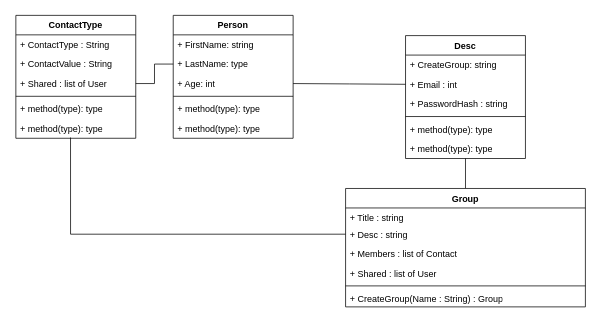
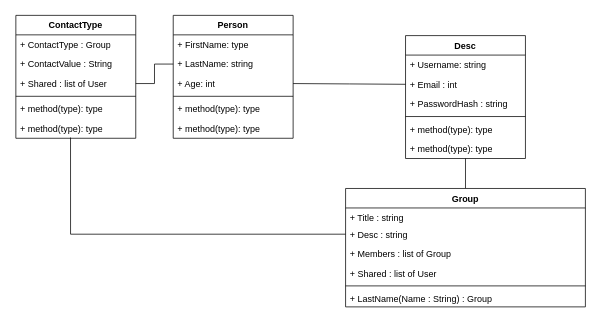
(69, 46) -> (68, 46)
(219, 46) -> (216, 46)
(214, 65) -> (218, 65)
(458, 66) -> (451, 66)
(409, 255) -> (404, 255)
(431, 300) -> (424, 300)
